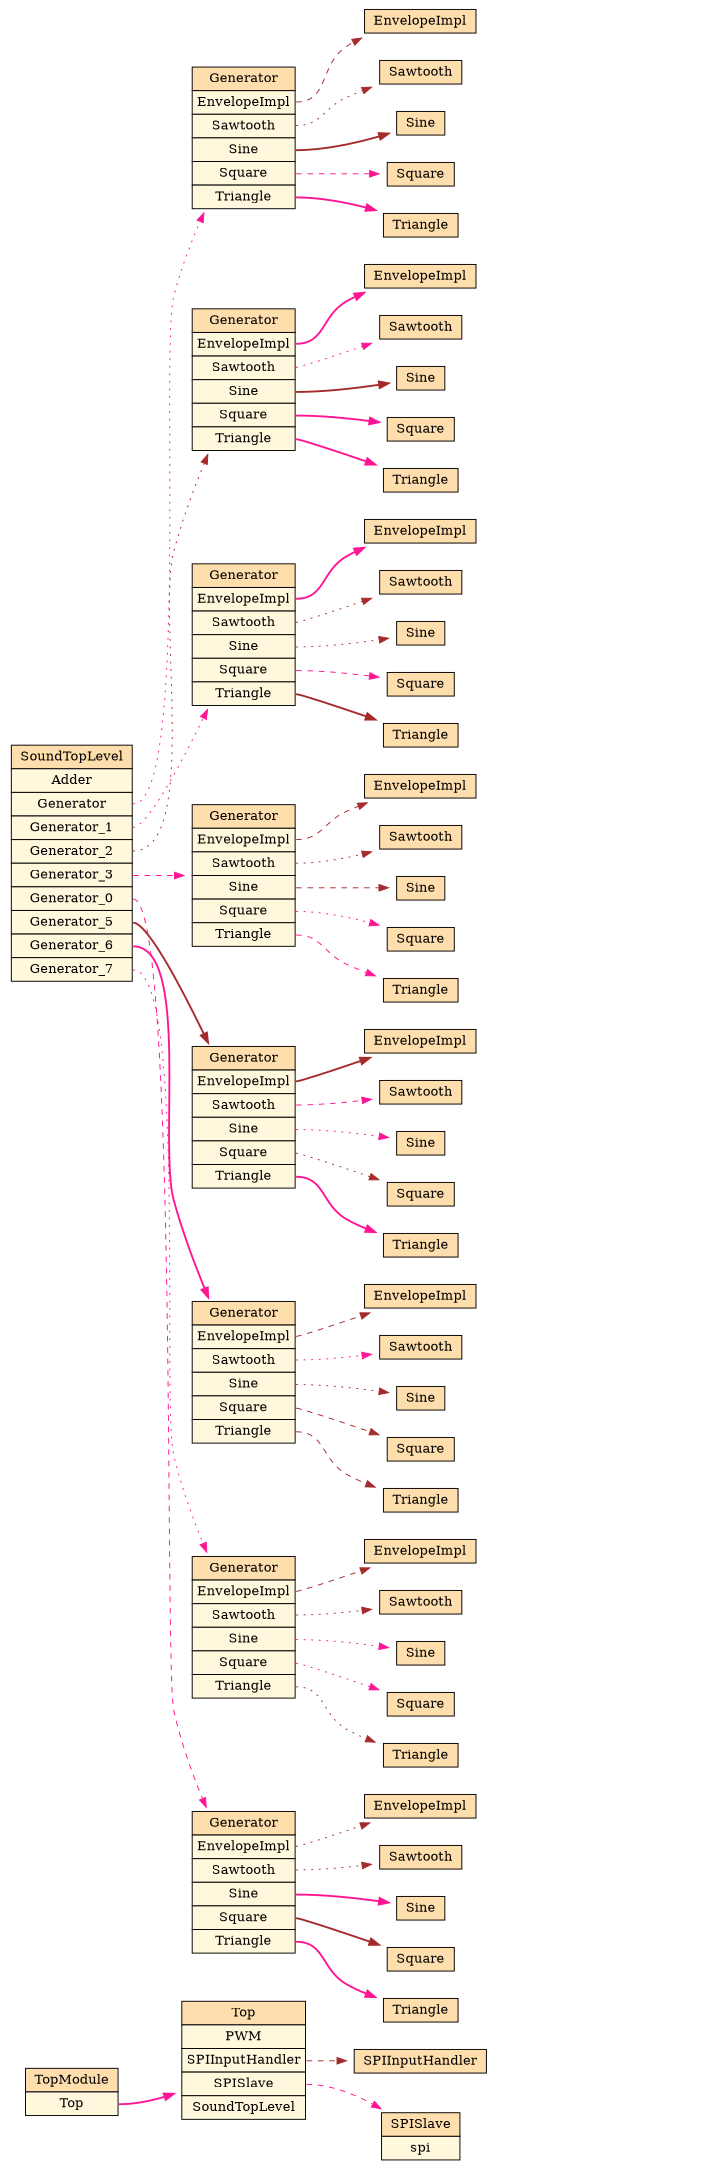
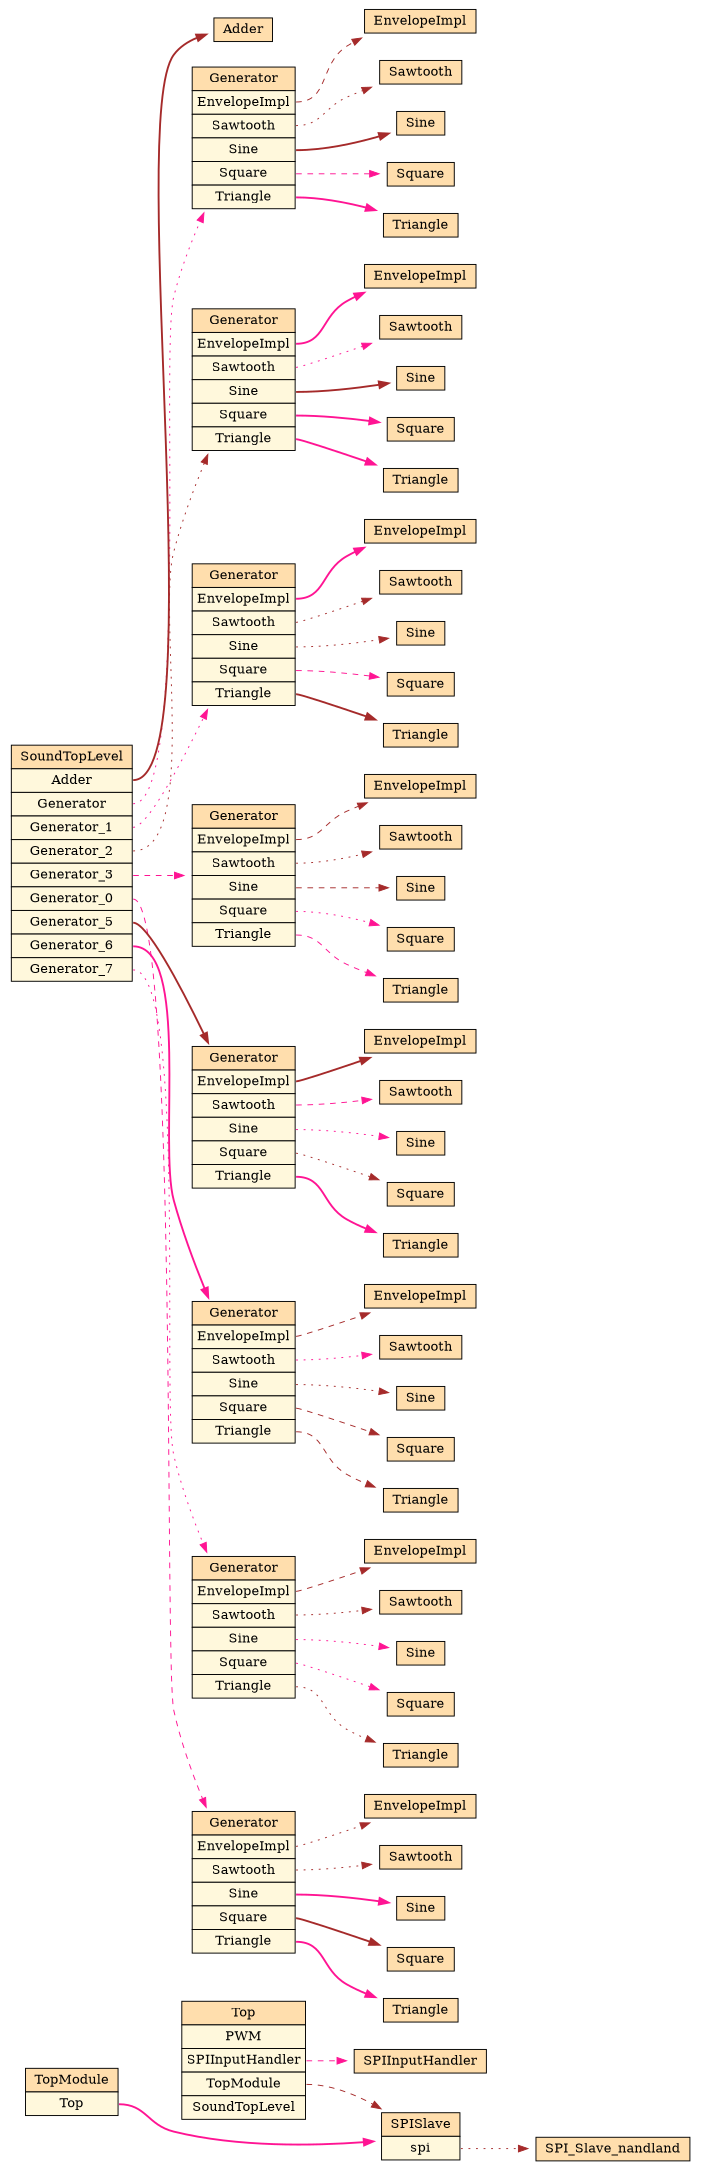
none -> (243, 29)
(322, 2061) -> (322, 2061)
(244, 2083) -> (244, 2083)
(341, 2090) -> (341, 2090)
(142, 2102) -> (237, 2142)
none -> (612, 2149)
